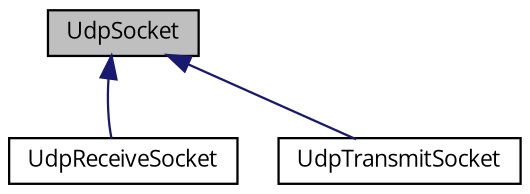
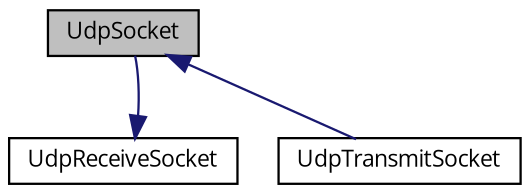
(108, 109) -> (138, 86)
